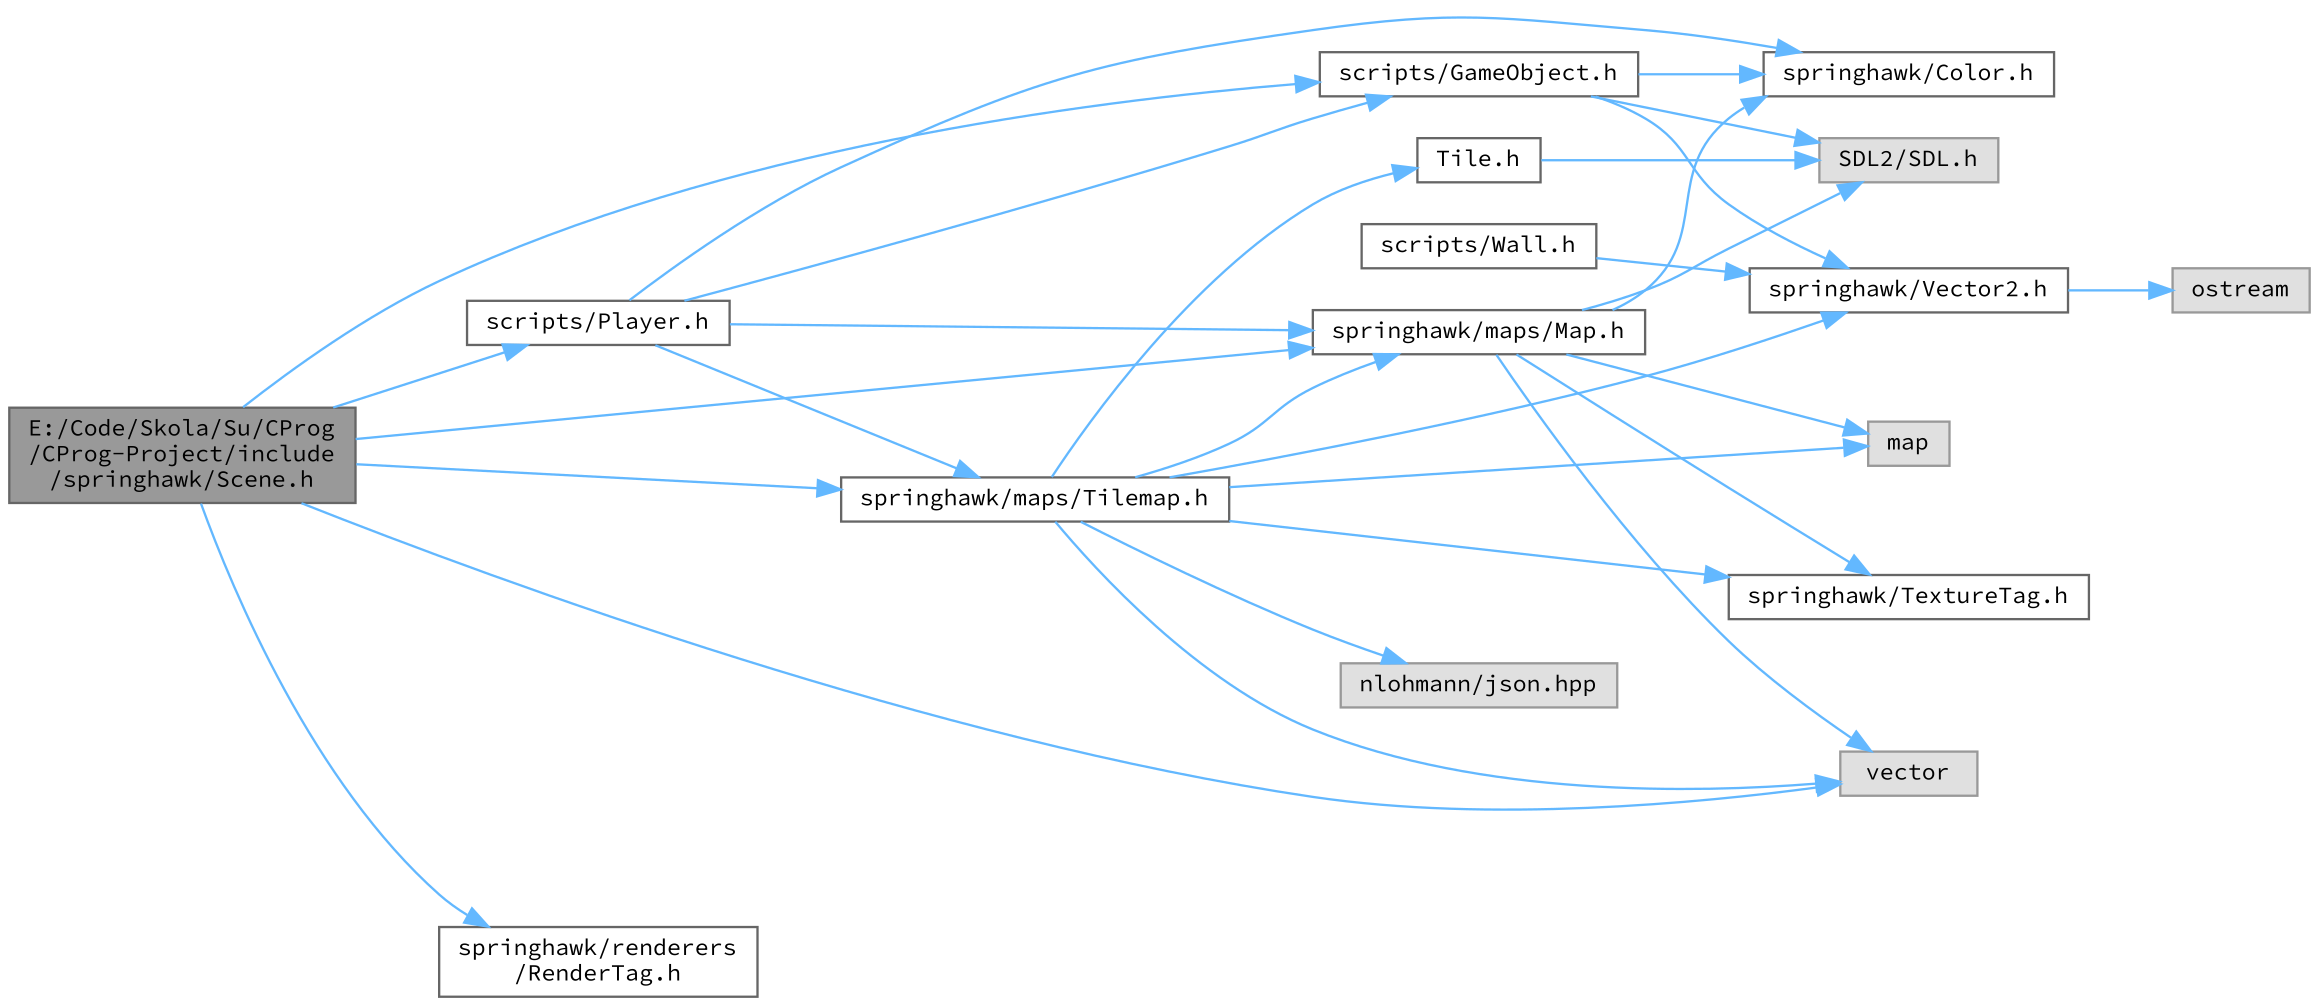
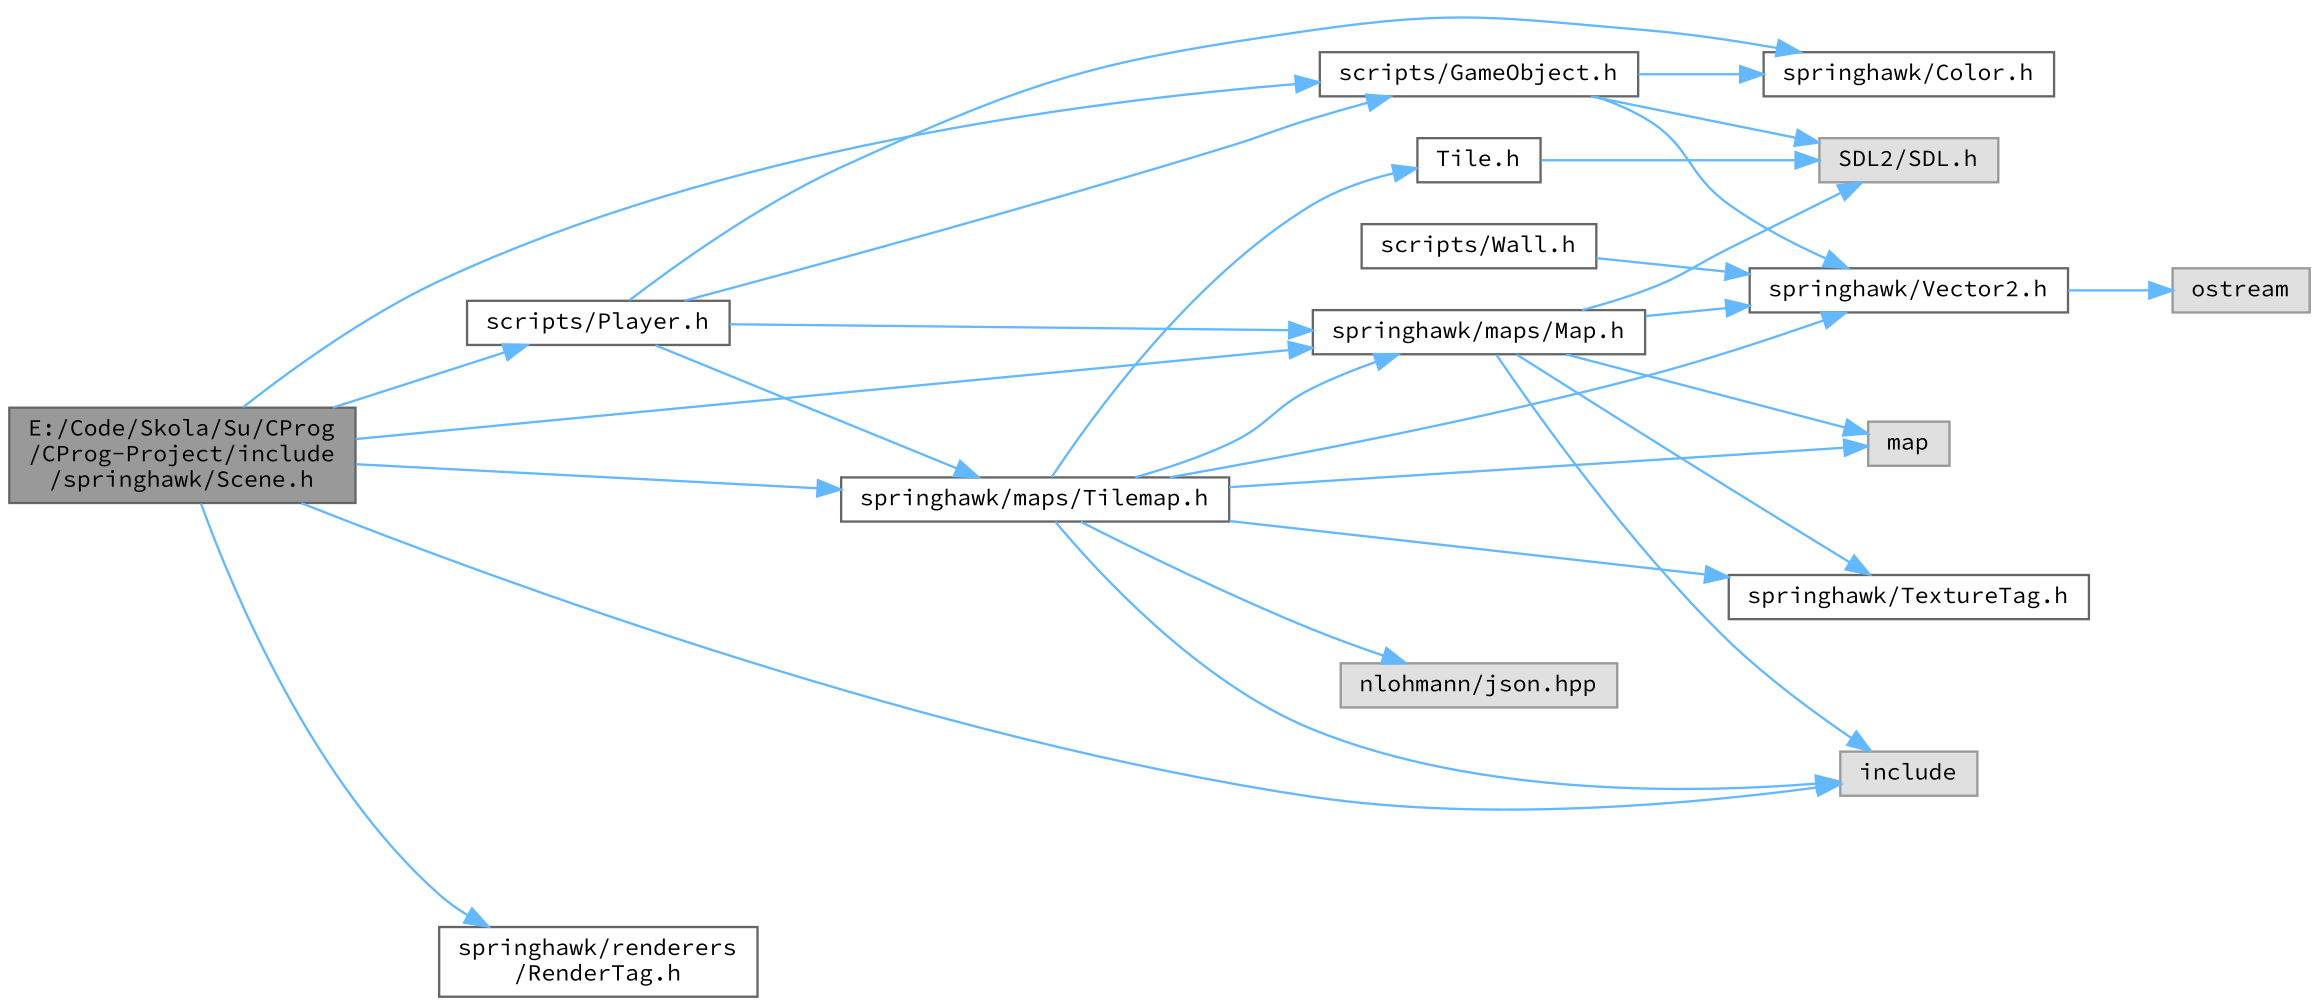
(1685, 214) -> (1686, 312)
(1909, 774) -> (1909, 774)
